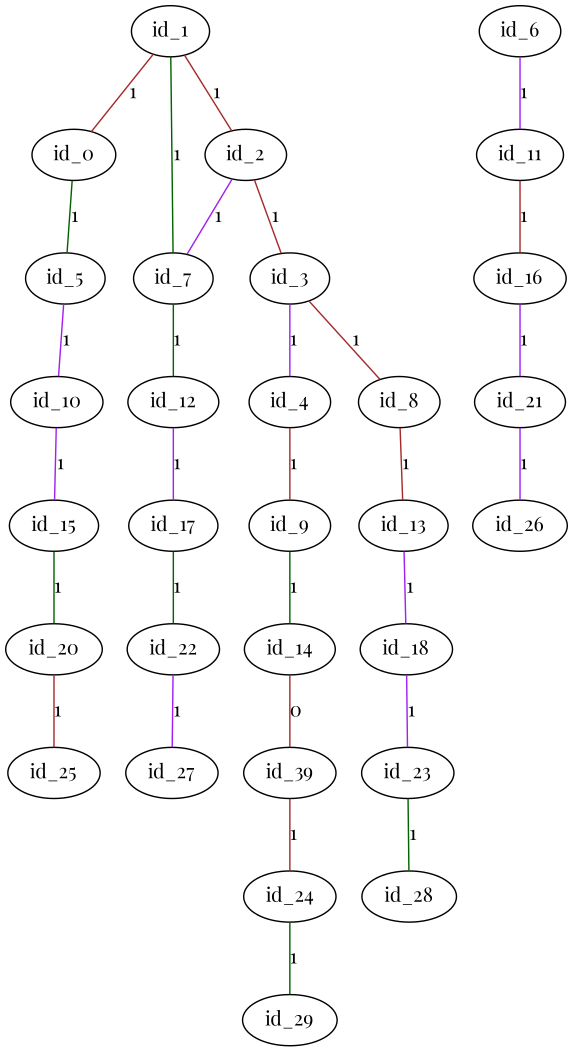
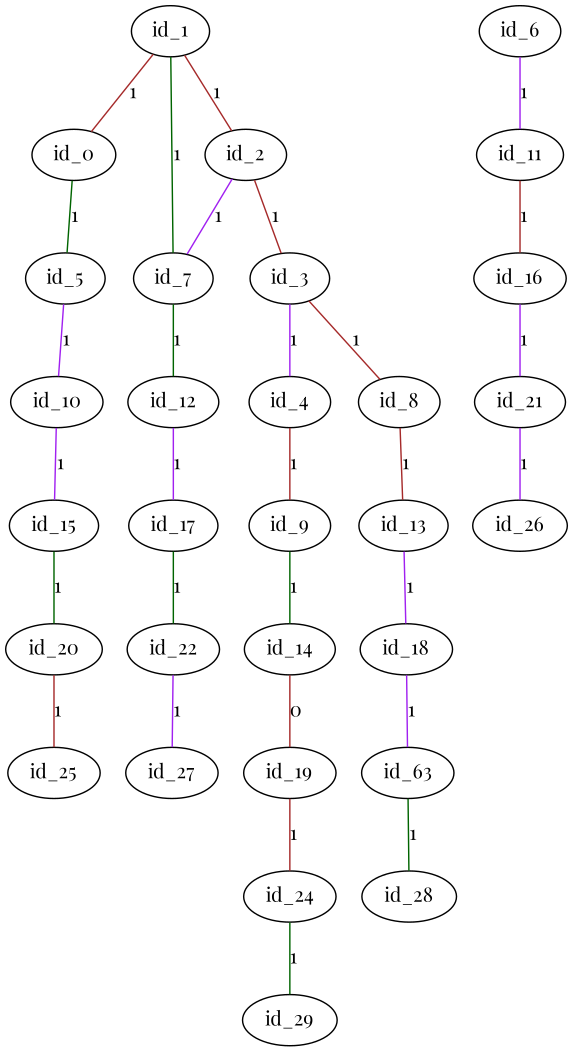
(290, 773) -> (290, 773)
(408, 773) -> (408, 773)
